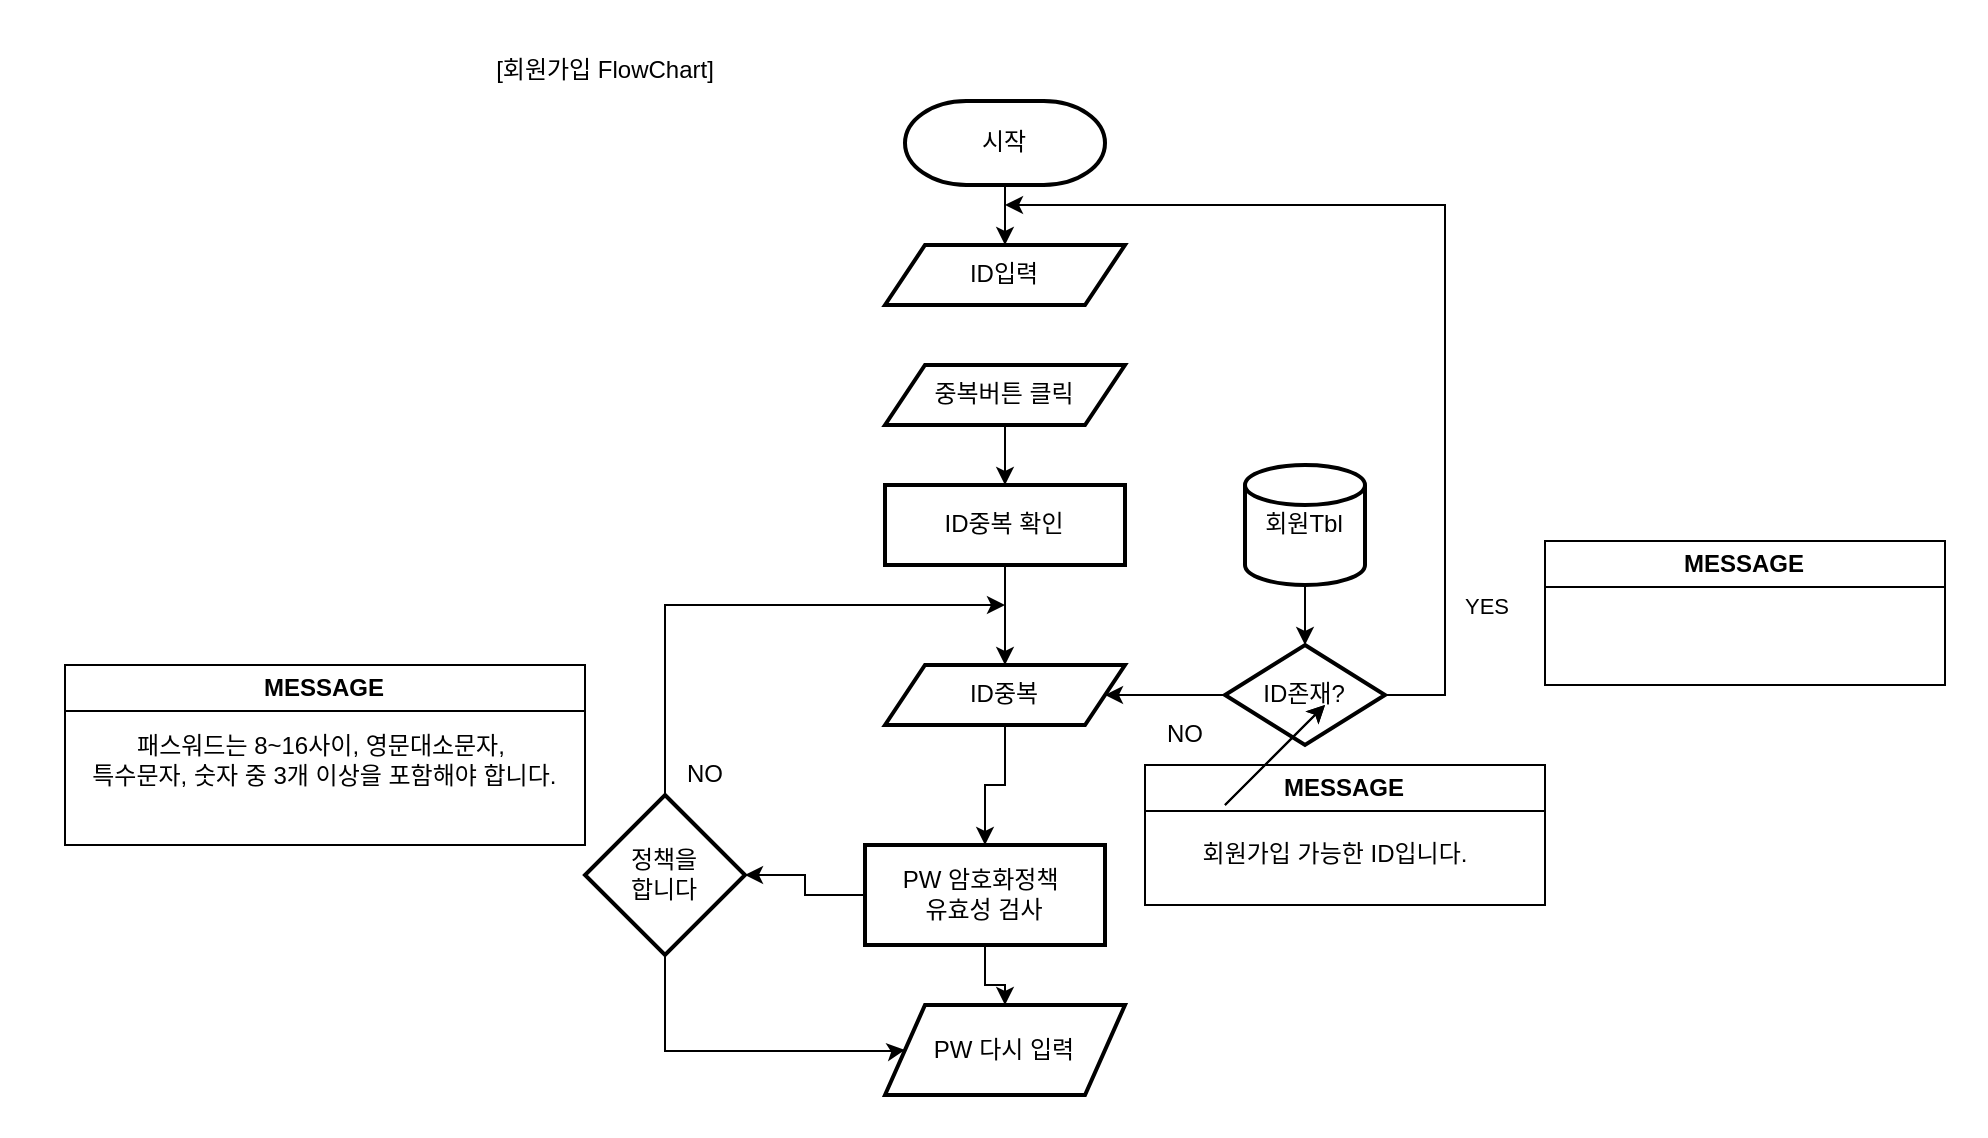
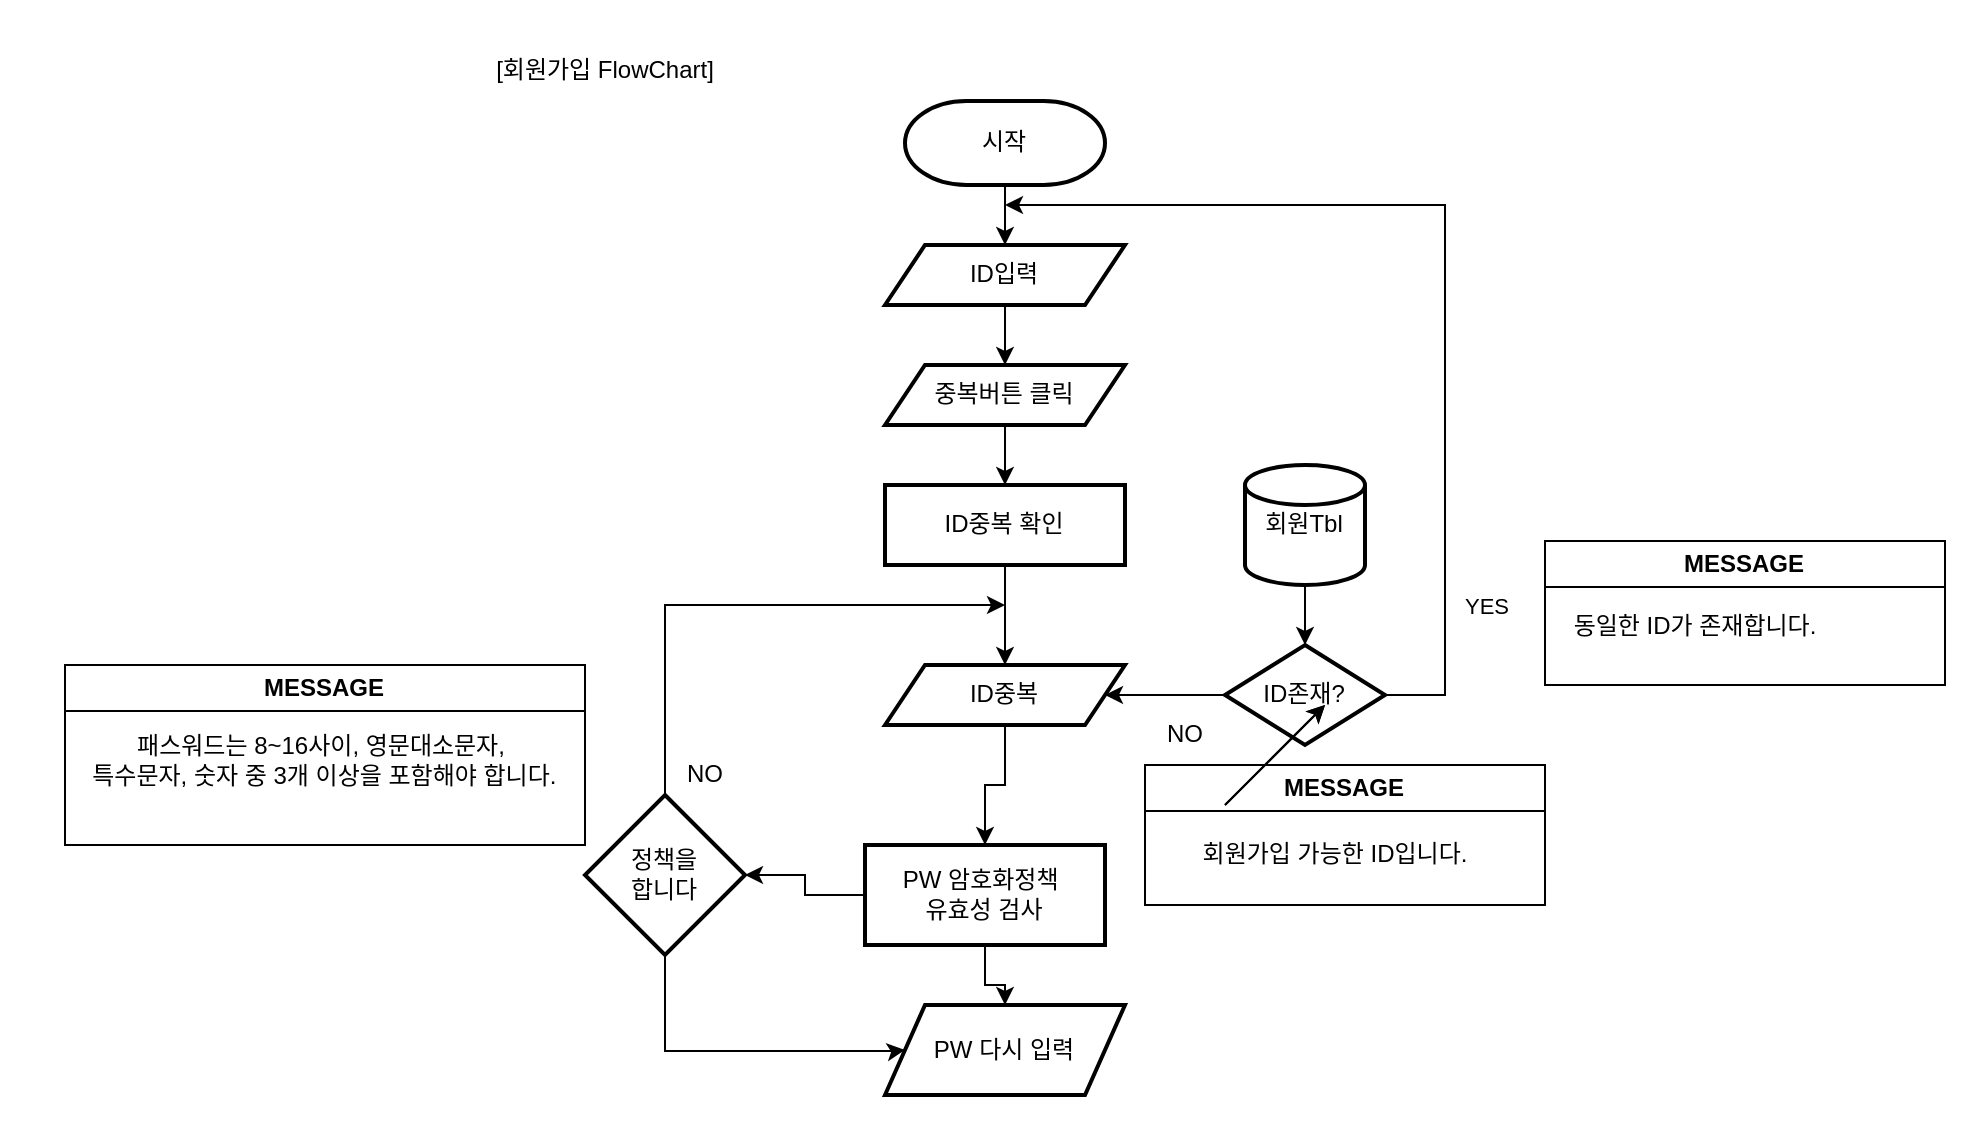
none -> (1005, 342)
none -> (1695, 627)
